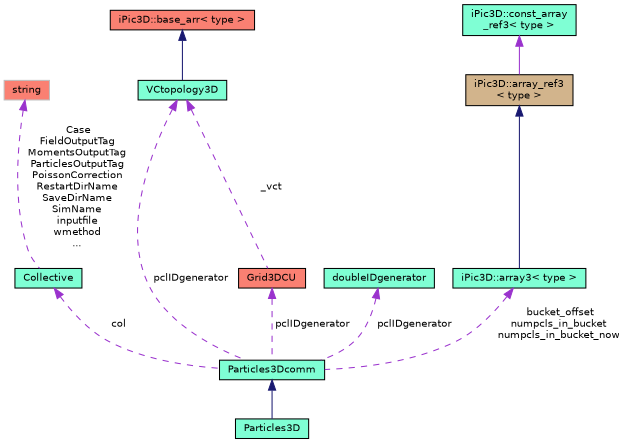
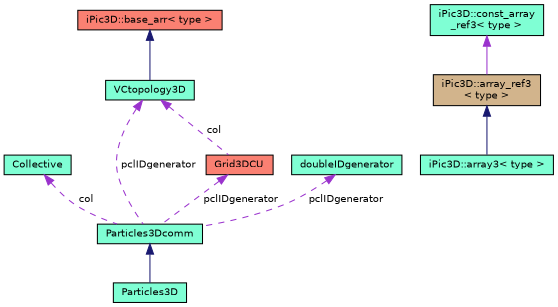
(27, 90) -> none
(270, 187) -> (213, 130)
(425, 354) -> none
